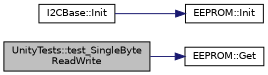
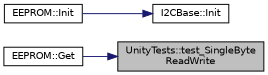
(145, 14) -> (113, 14)
(163, 56) -> (95, 56)
